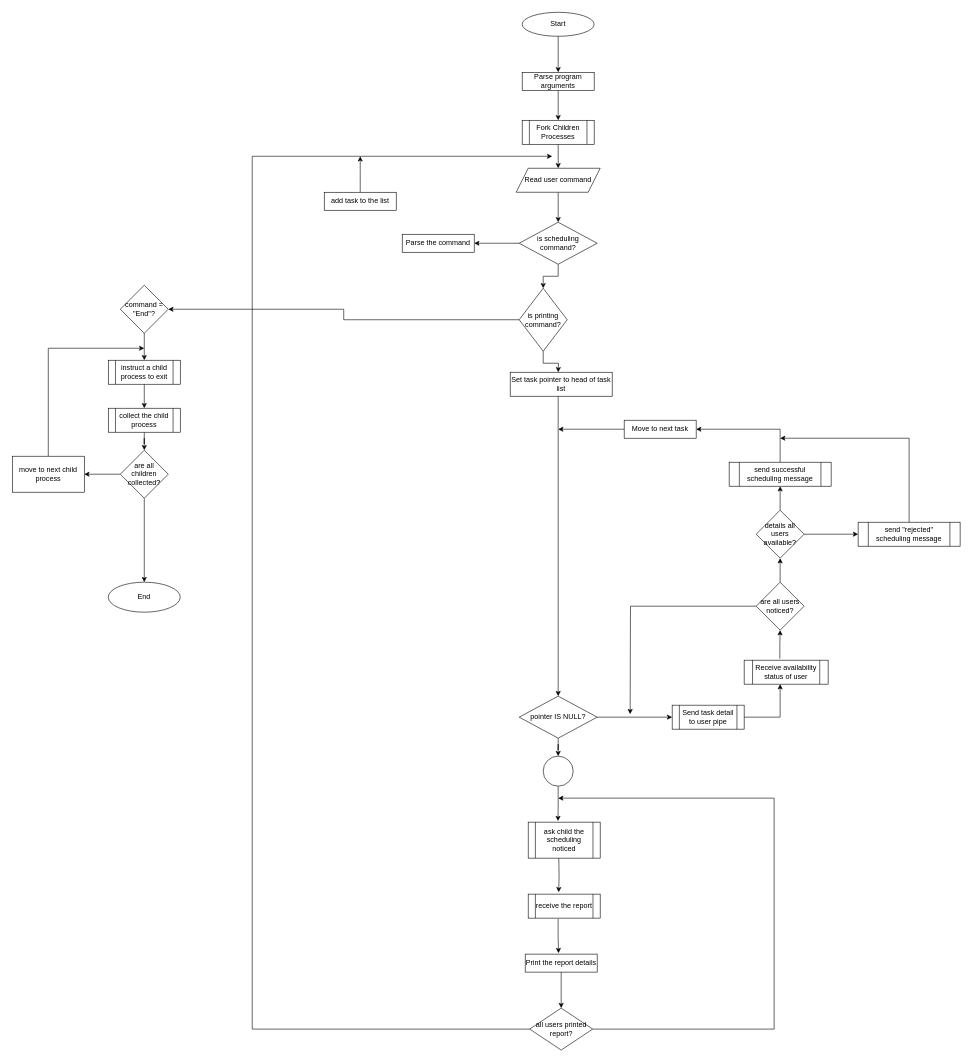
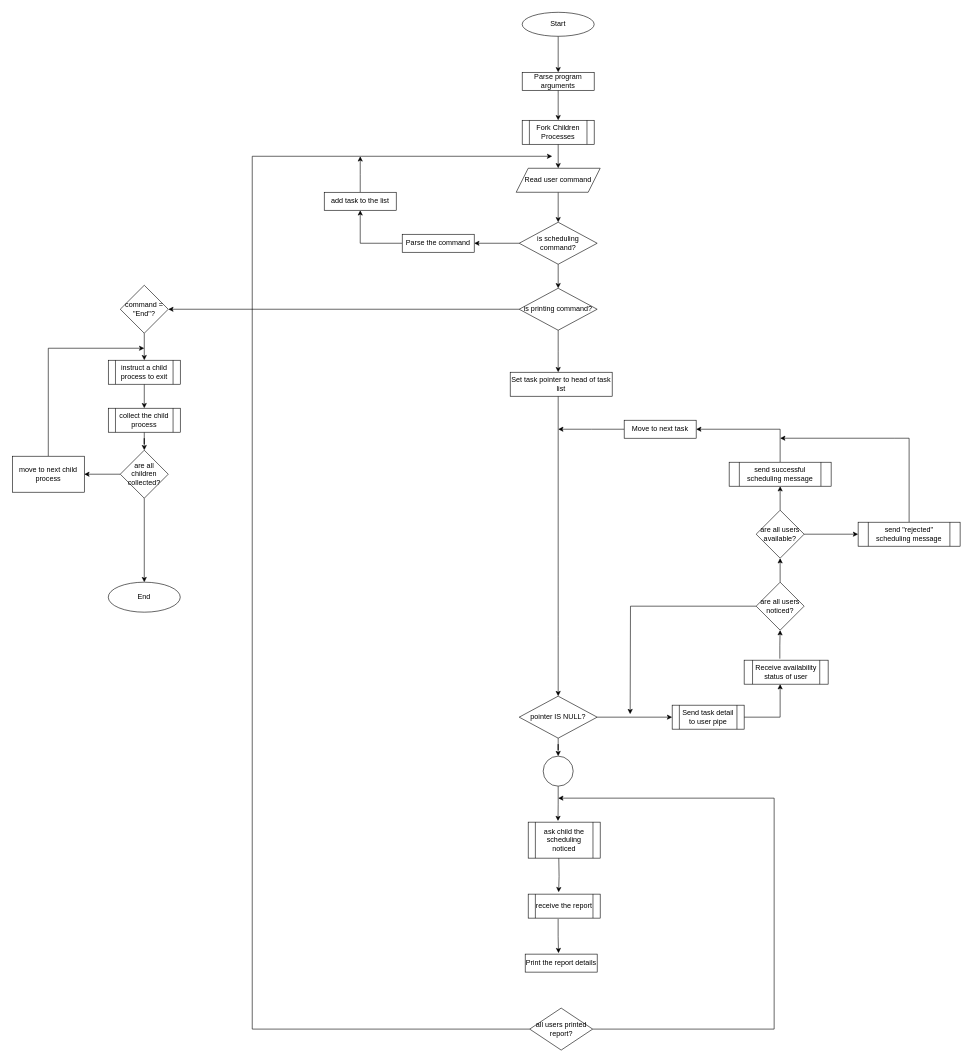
none -> (360, 215)
(543, 320) -> (558, 309)
(780, 534) -> (780, 534)
(561, 1002) -> none
